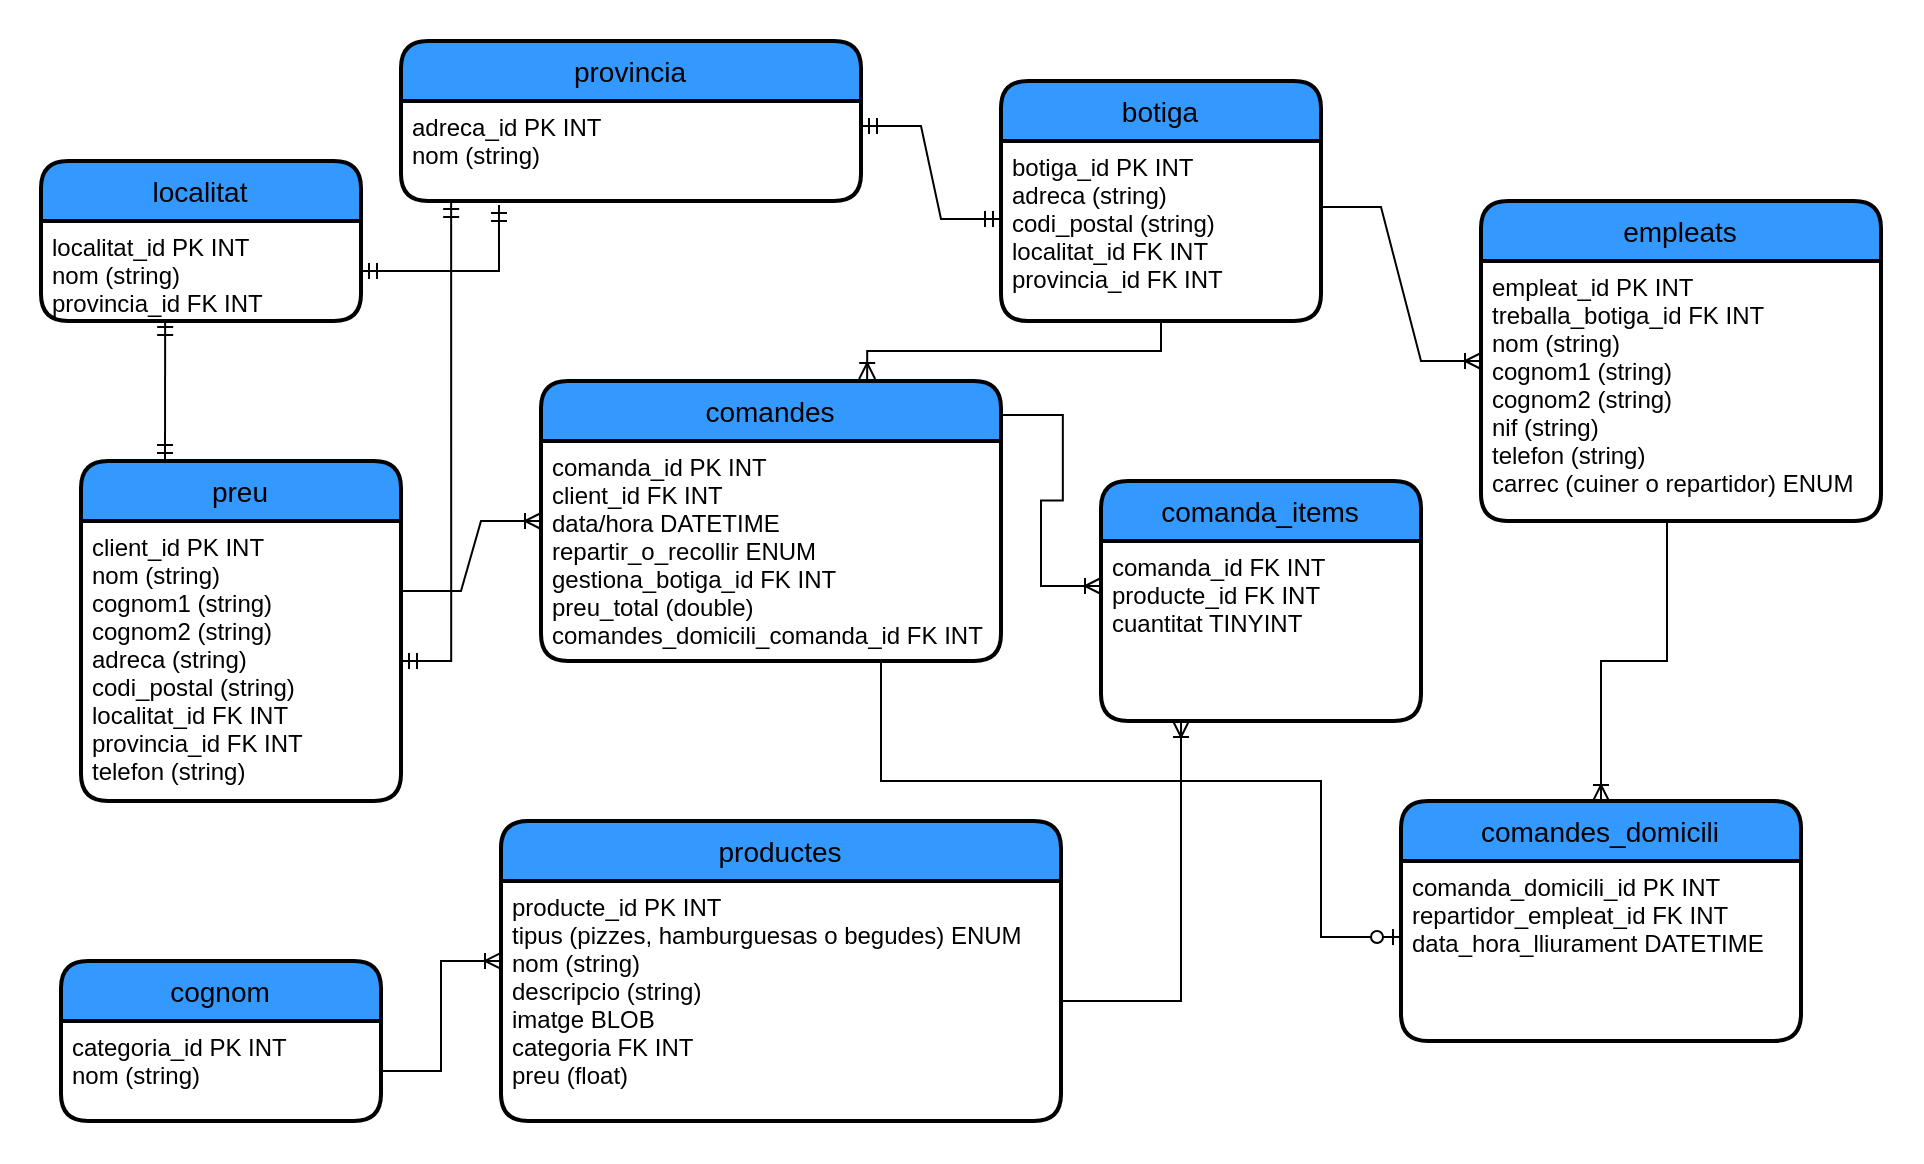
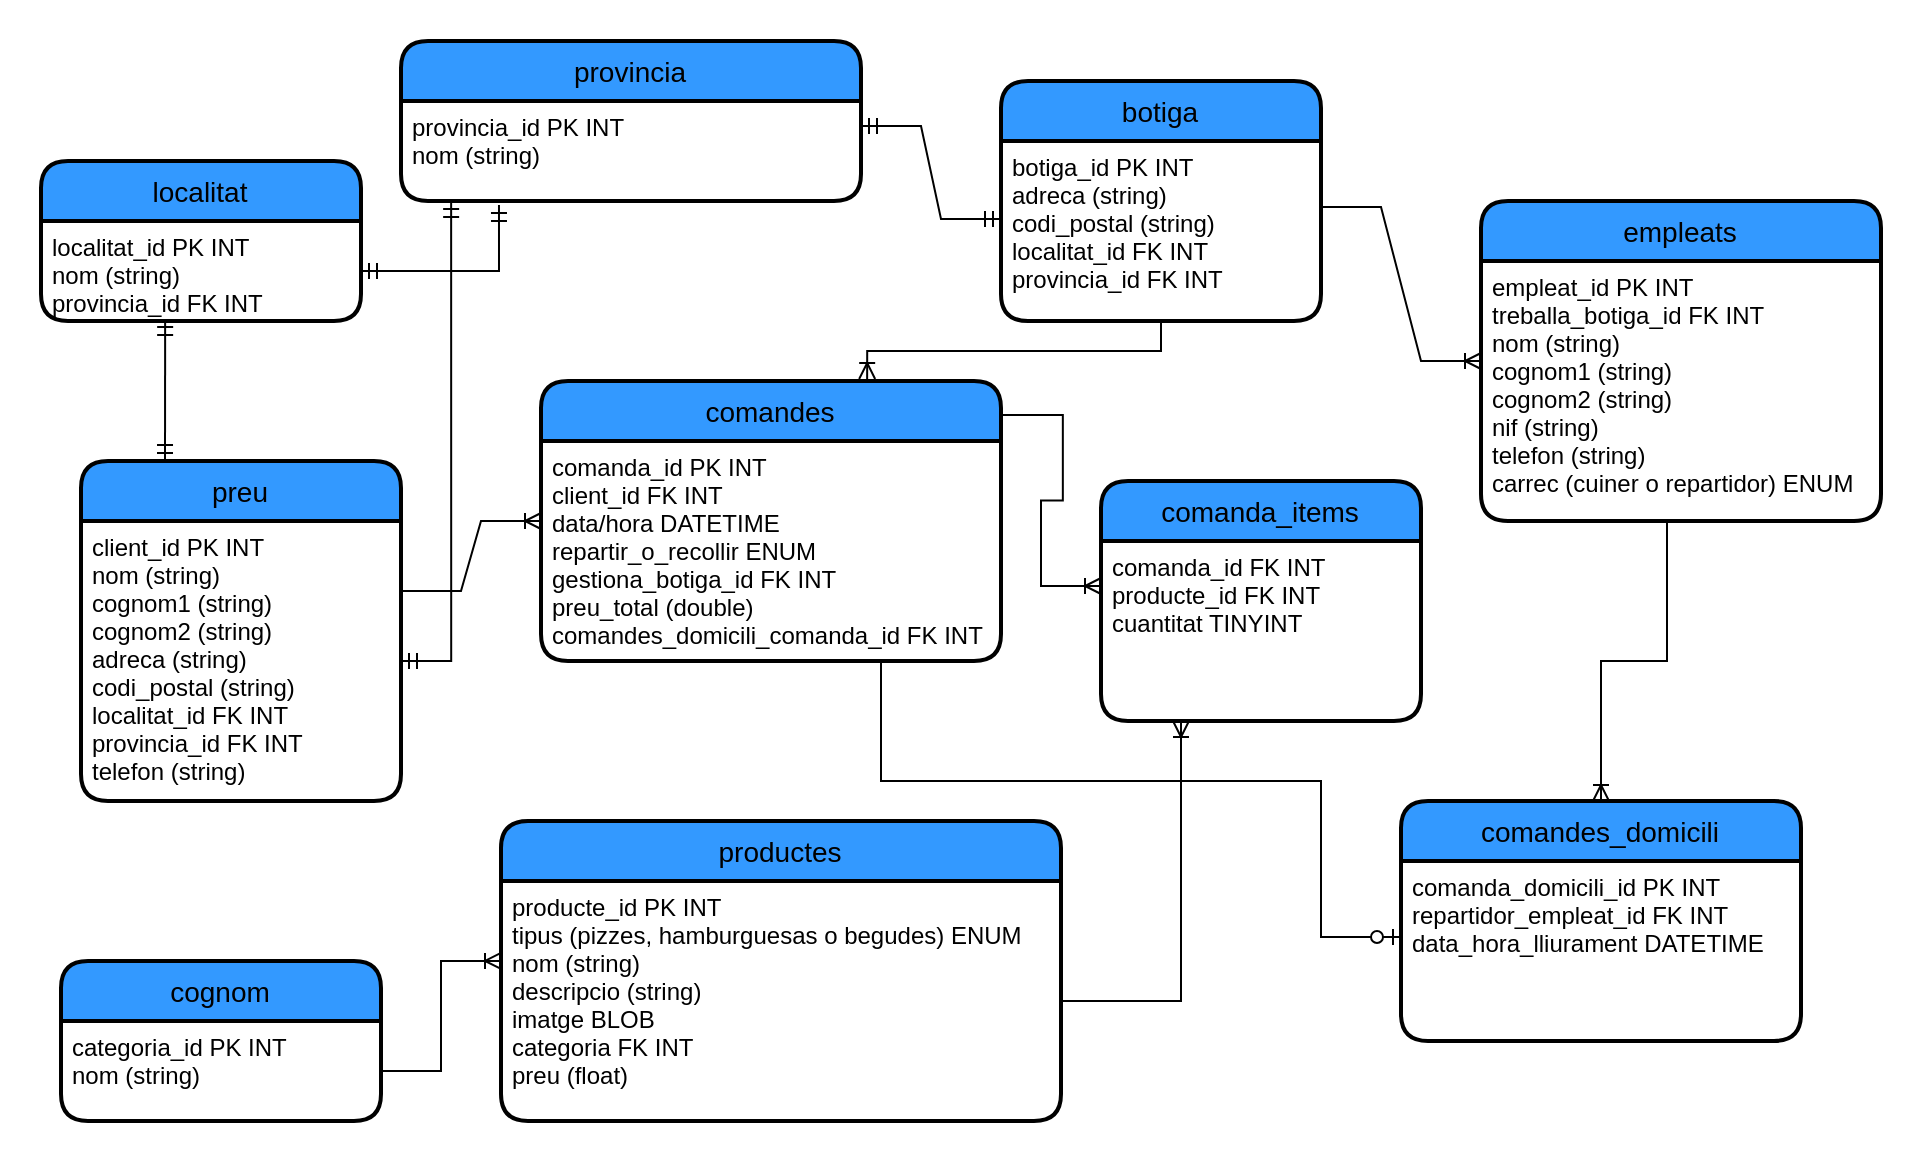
(510, 128) -> (524, 128)
